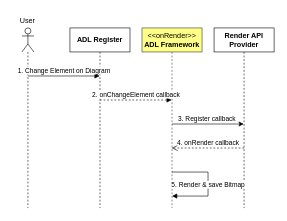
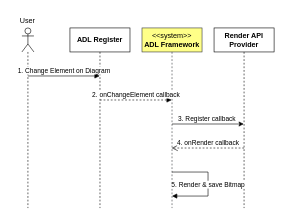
(172, 40) -> (172, 40)
